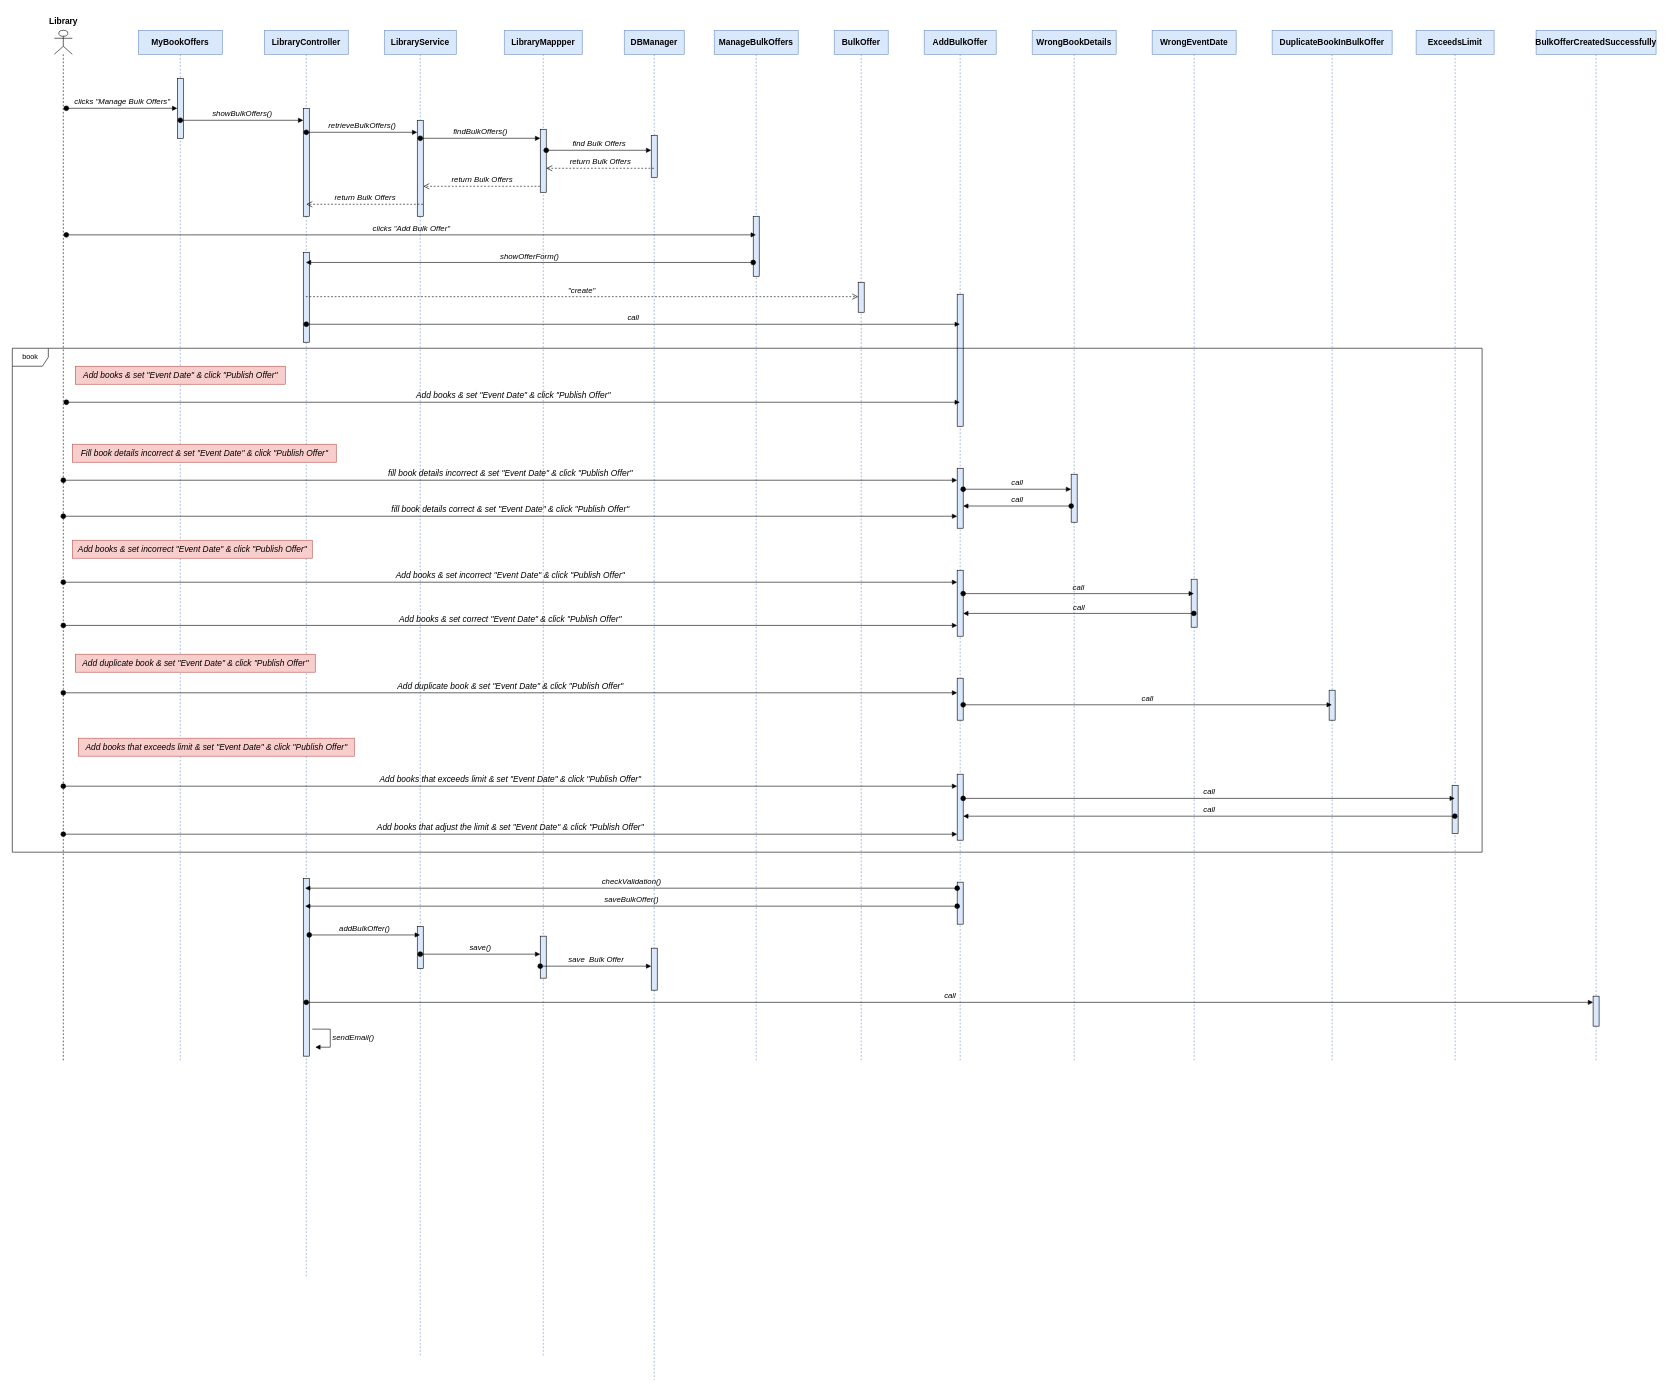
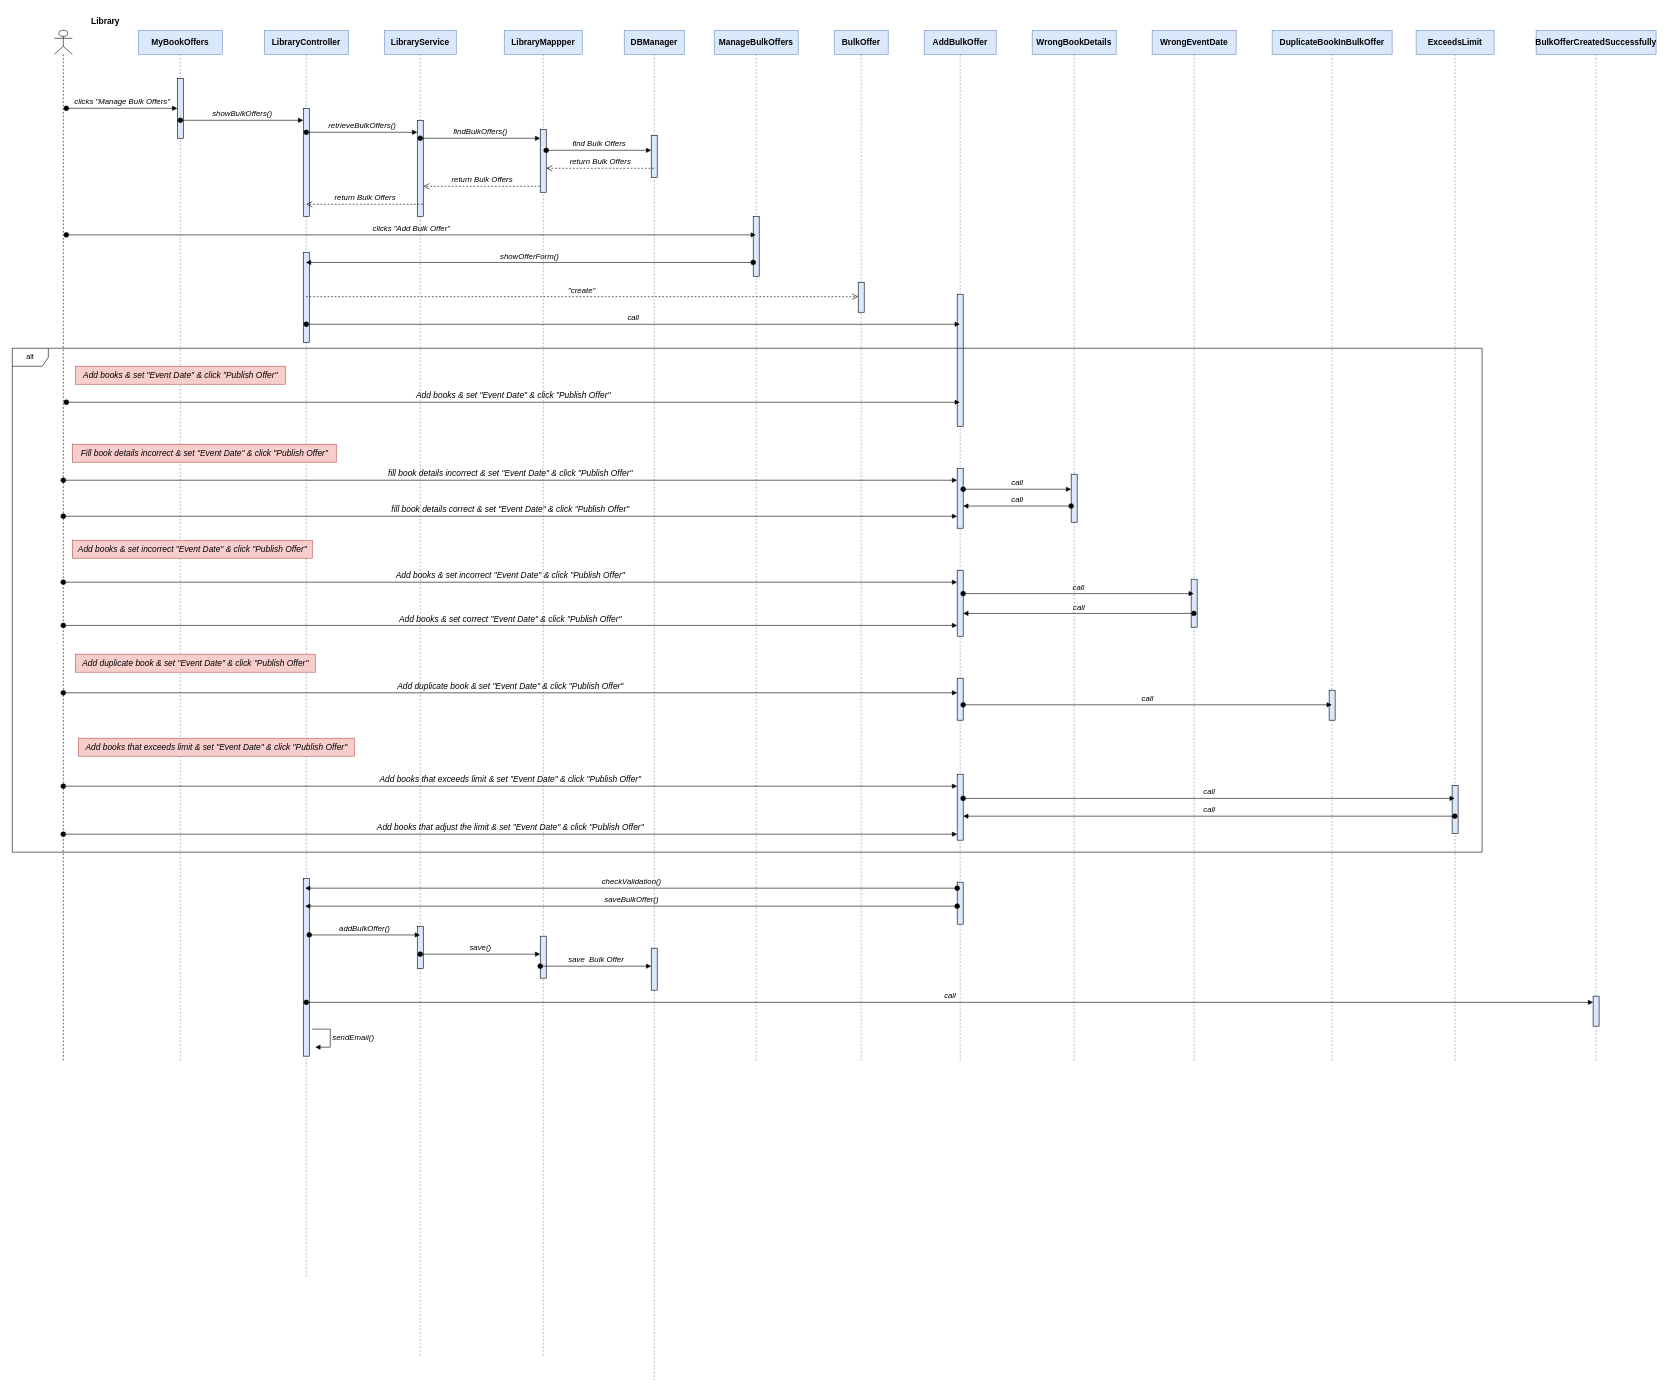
(63, 21) -> (105, 21)
(30, 357) -> (30, 357)
